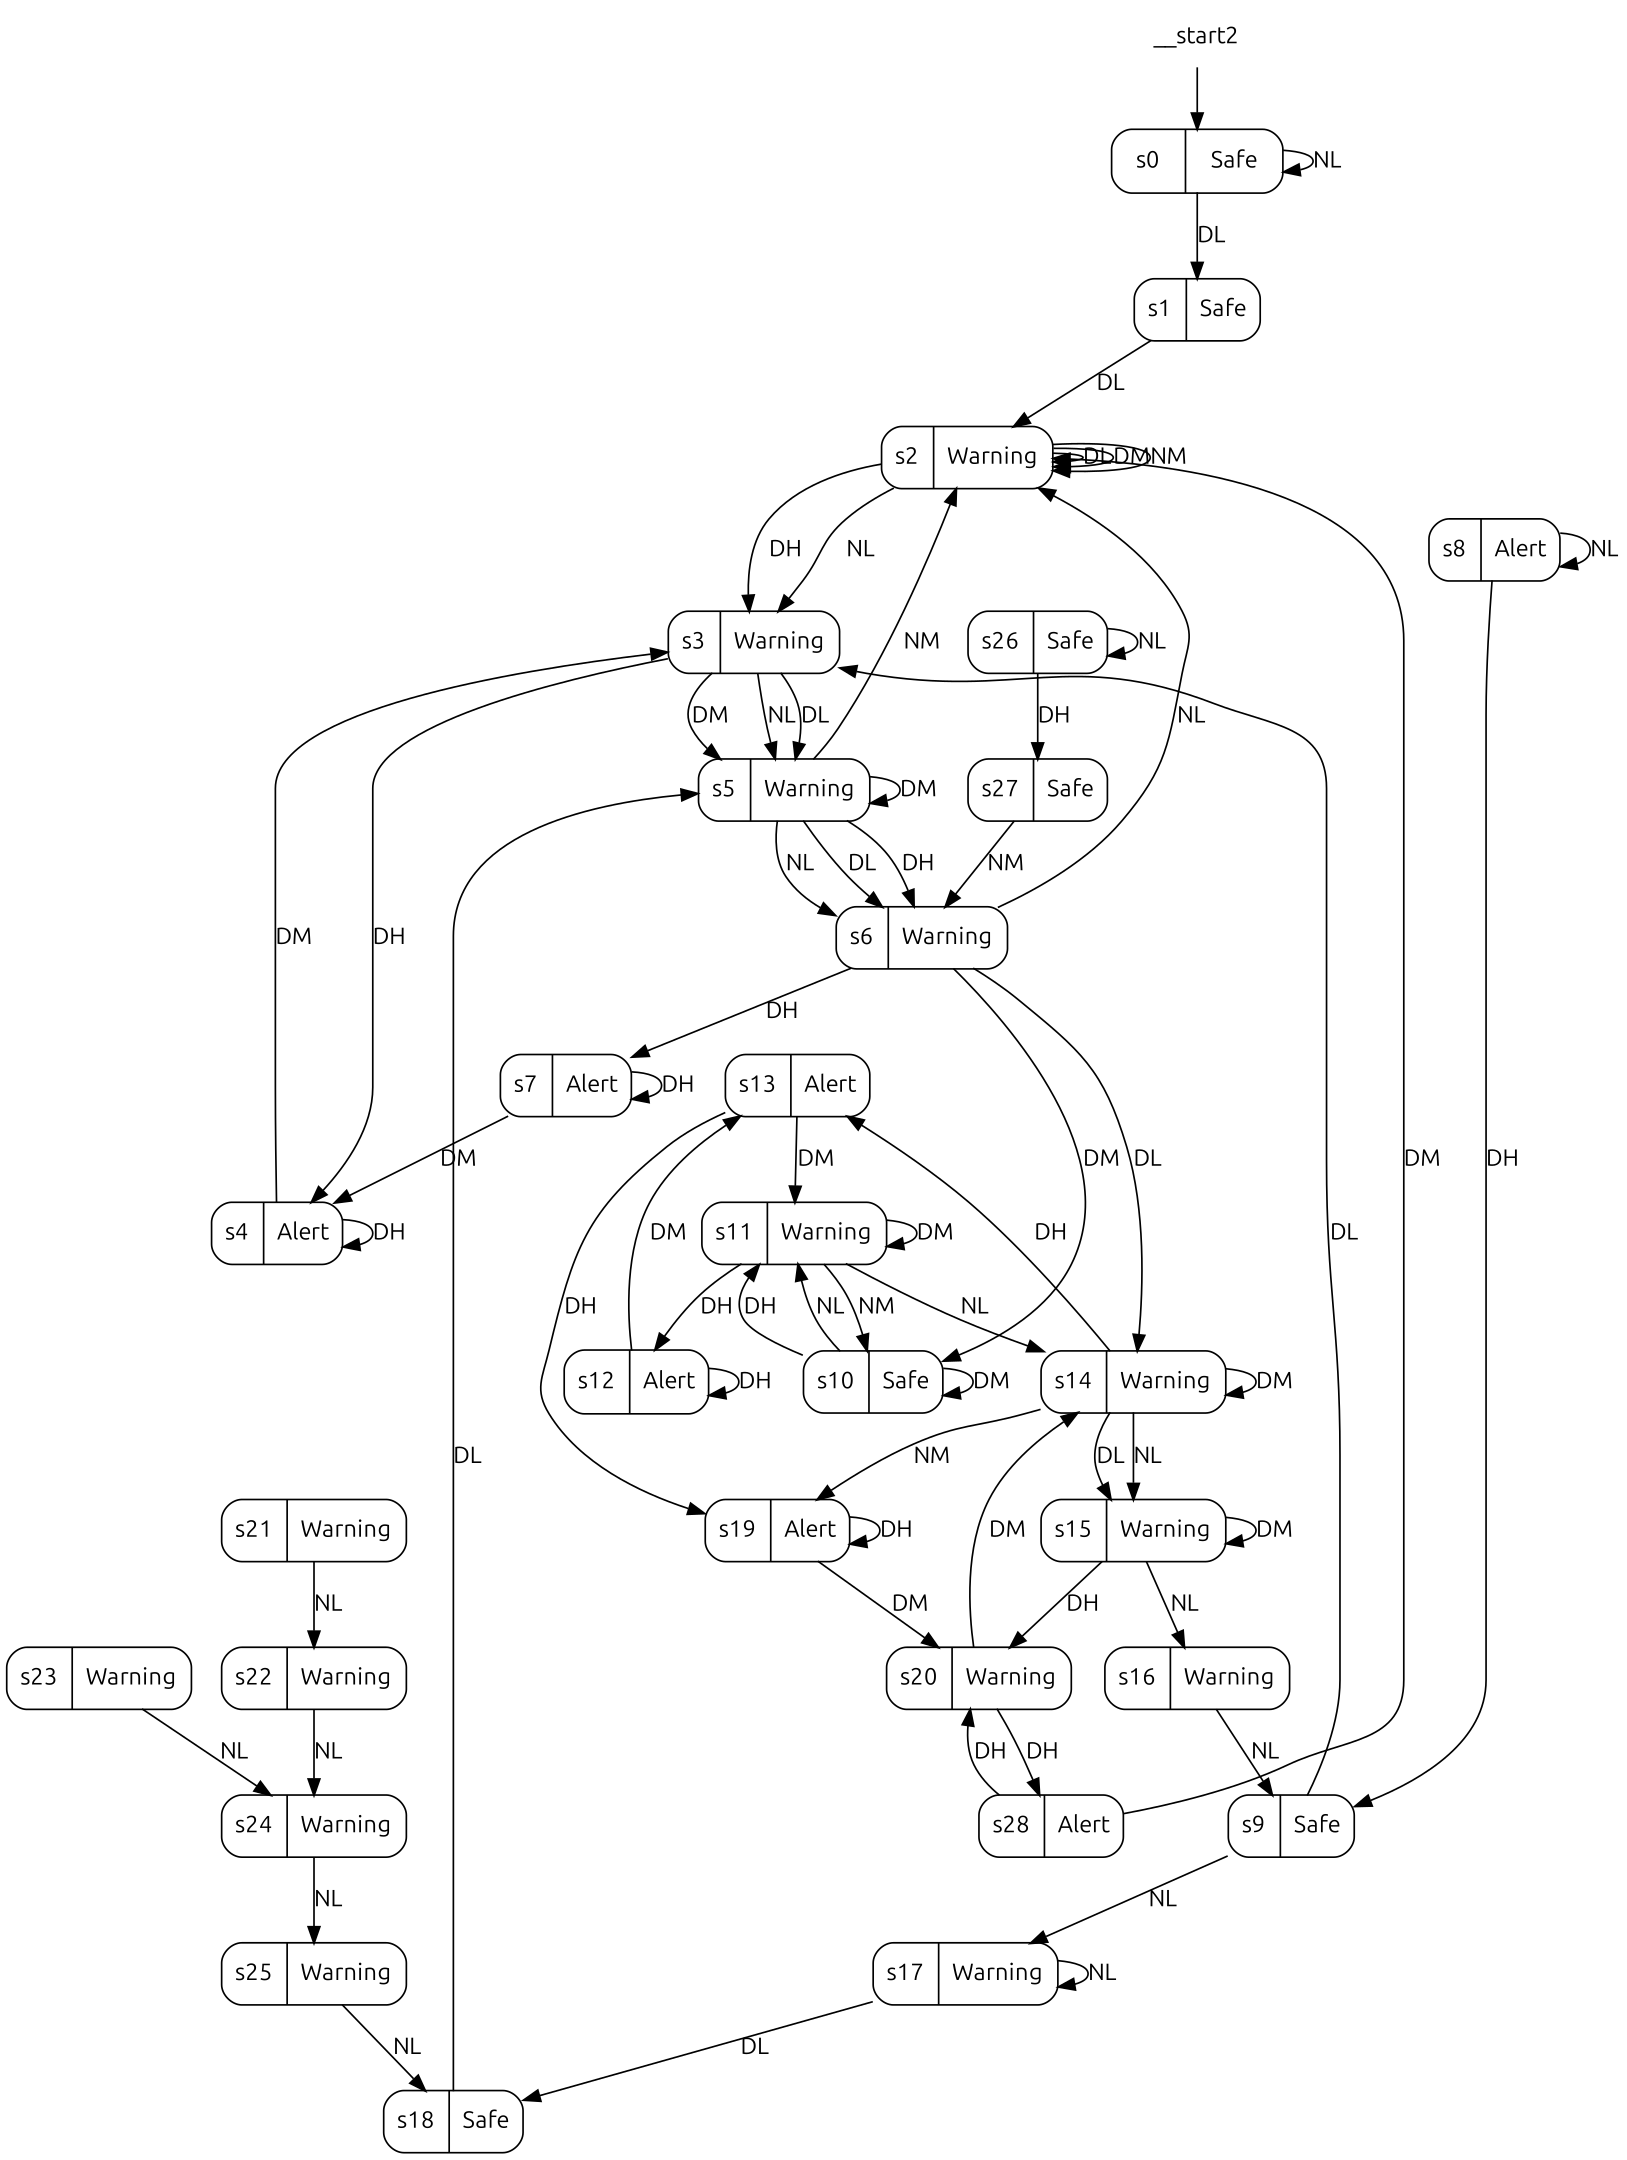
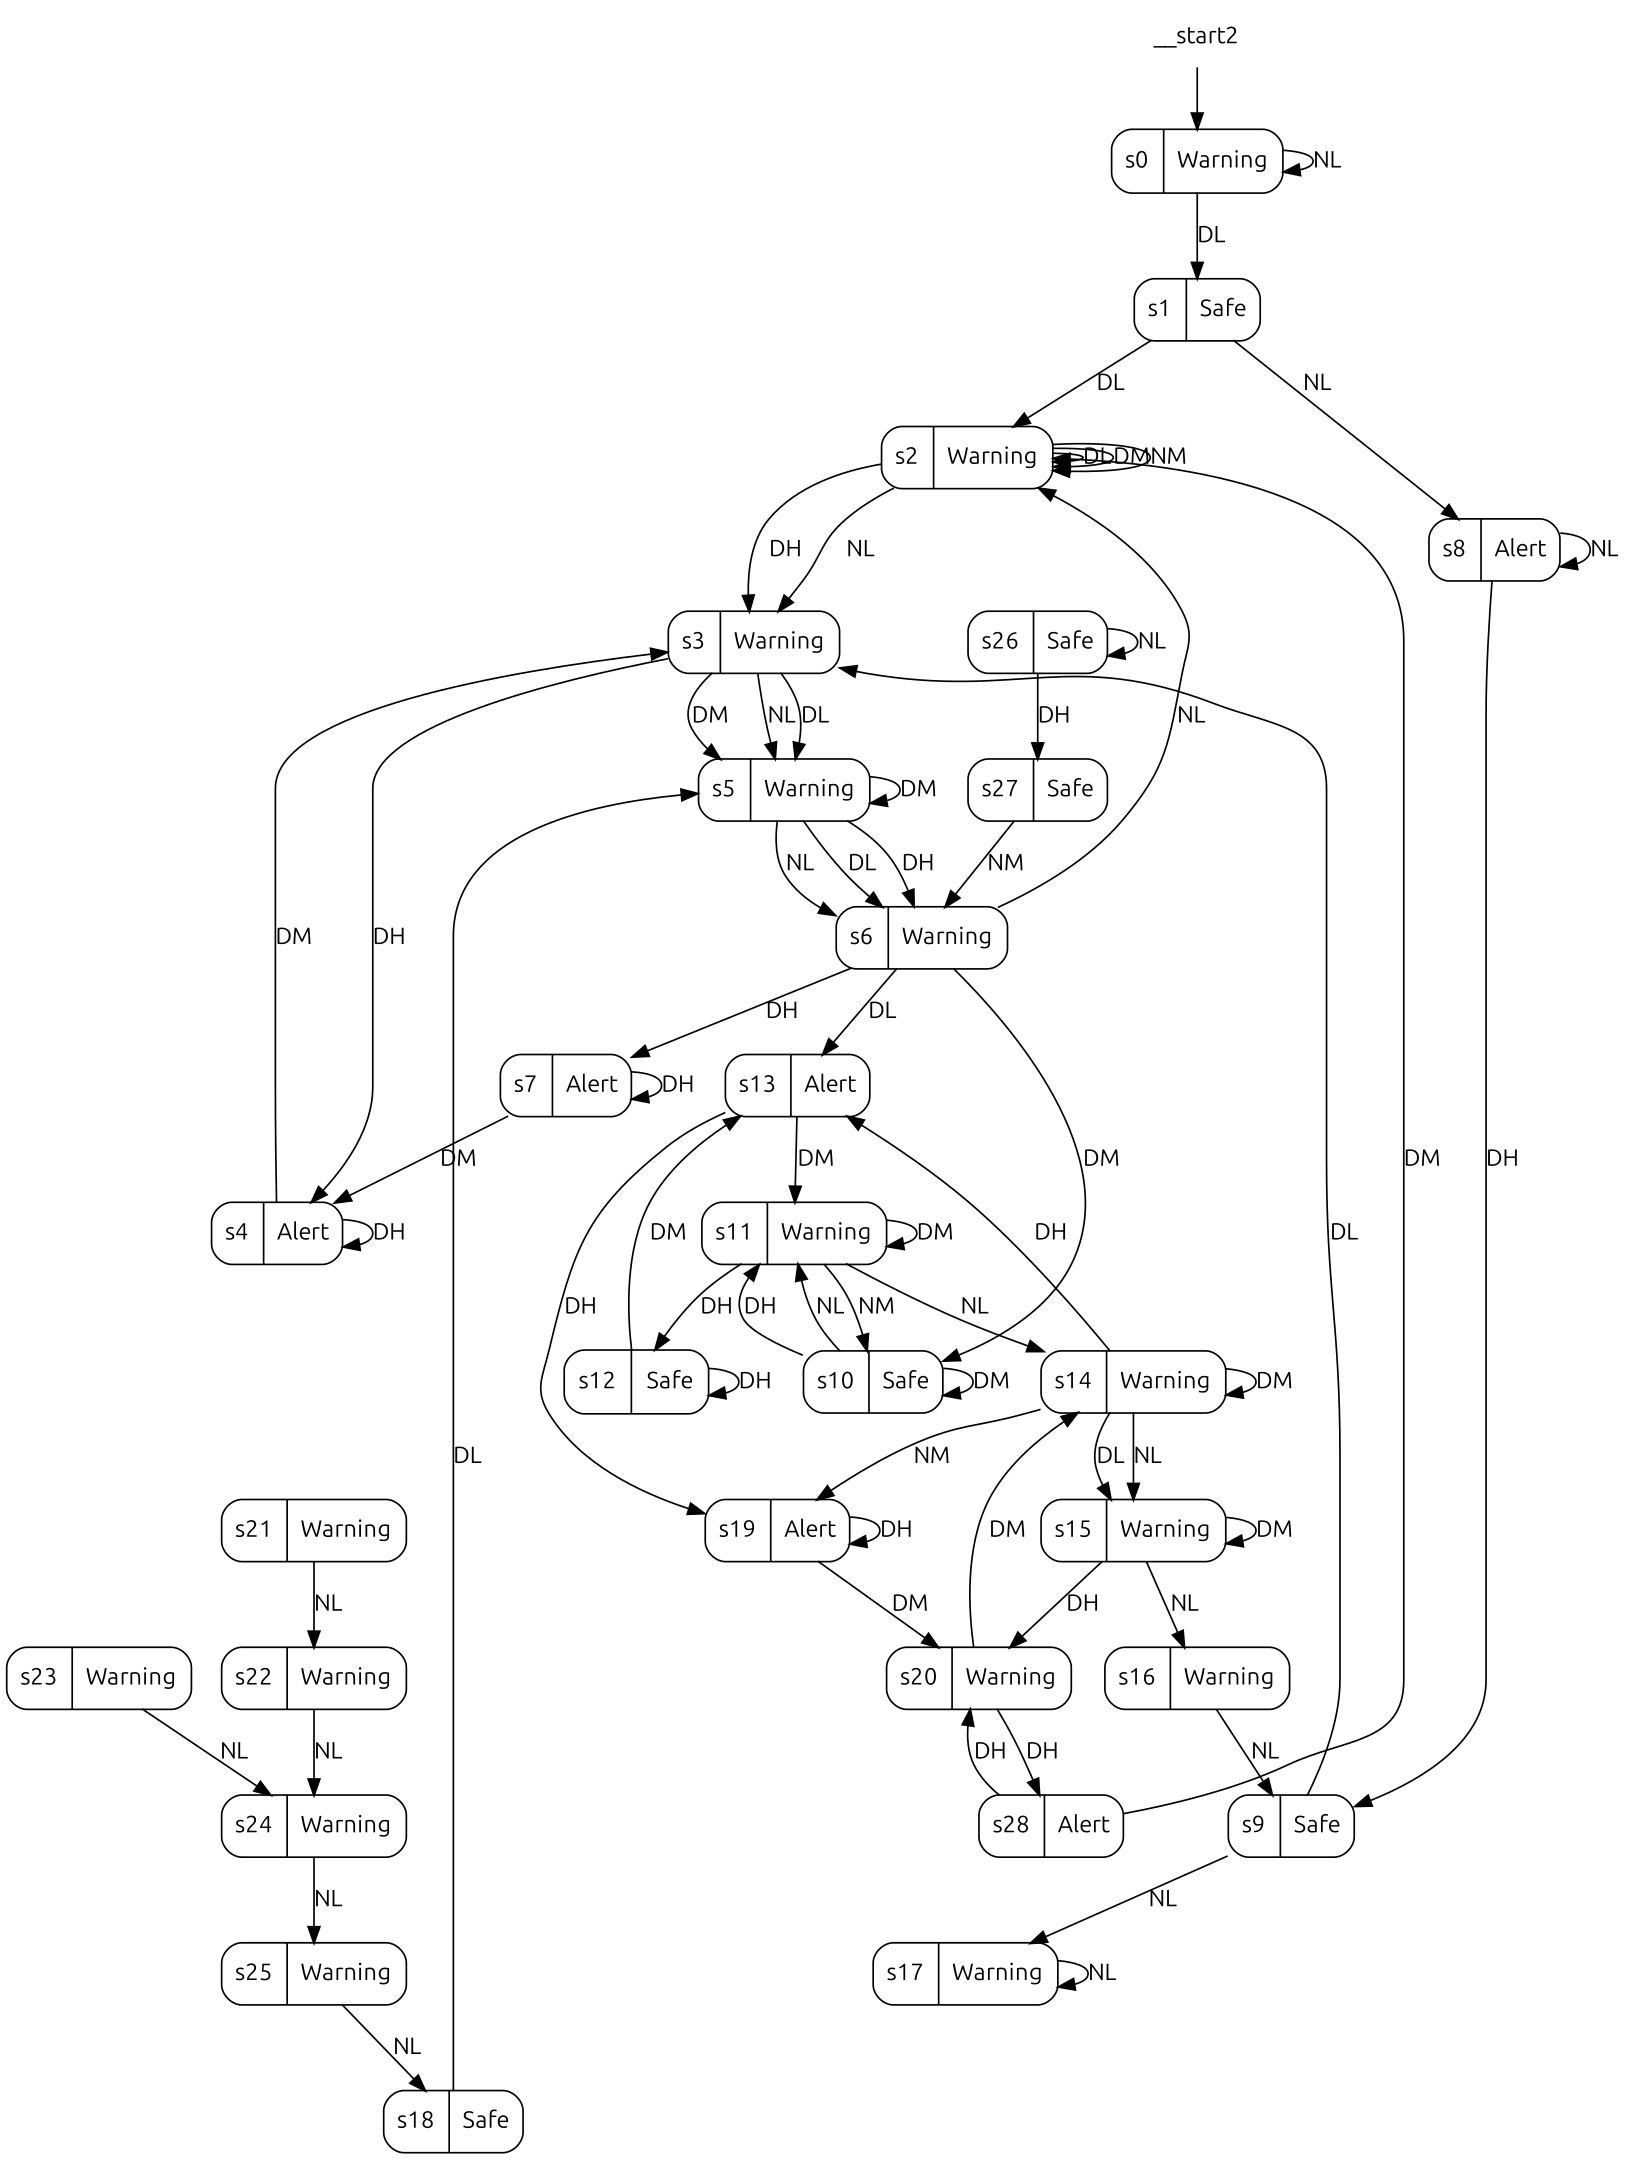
(1234, 160) -> (1223, 160)
none -> (1339, 424)
(891, 637) -> none
(1118, 1122) -> (865, 1005)
(669, 1381) -> (670, 1381)
(706, 2049) -> none
